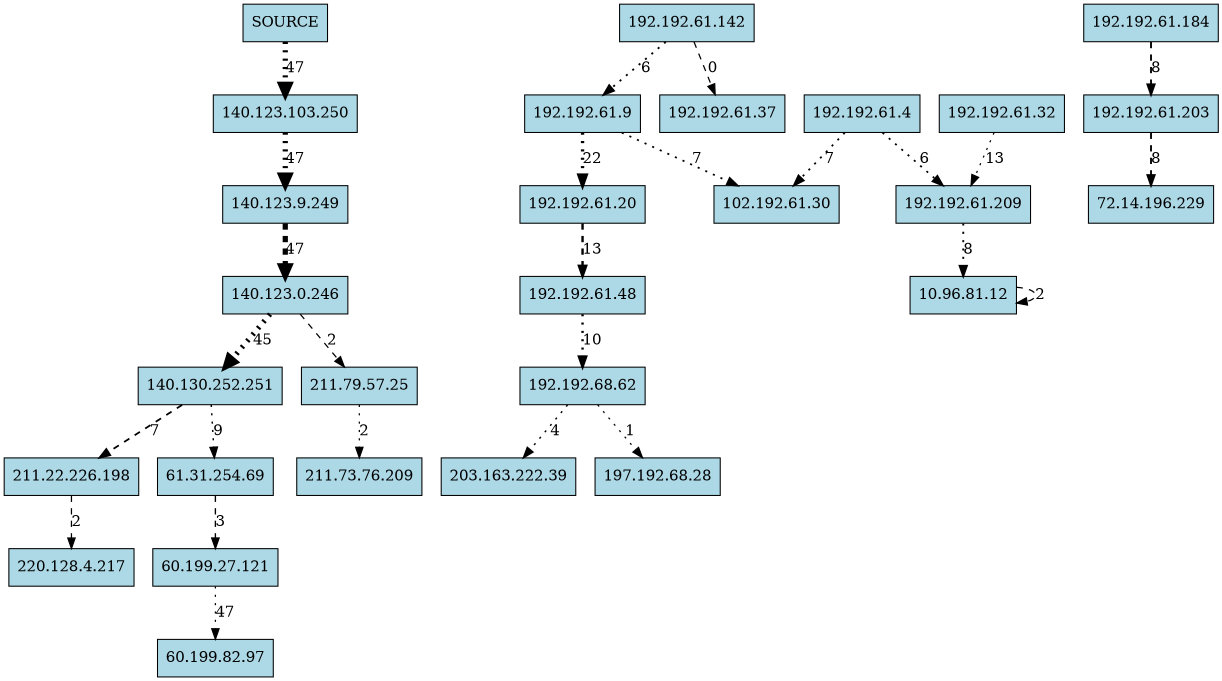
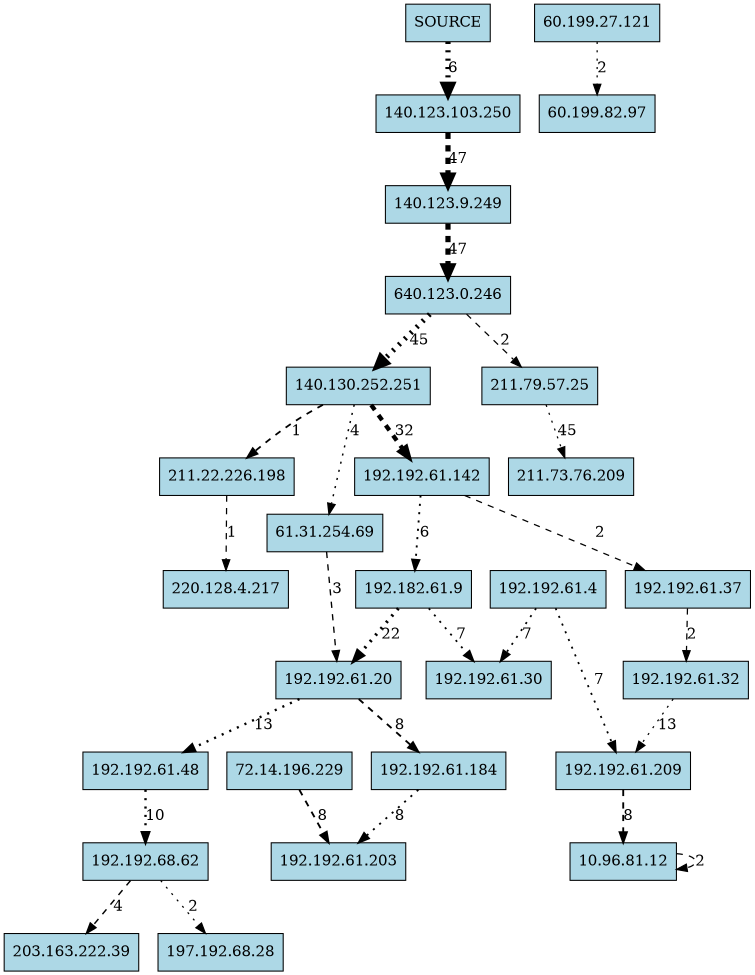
(1151, 63) -> (393, 813)
(295, 68) -> (453, 68)
(713, 68) -> (600, 533)
(583, 114) -> (414, 589)
(285, 154) -> (448, 154)
(1151, 154) -> (311, 812)
(925, 159) -> (599, 680)
(777, 204) -> (489, 680)
(583, 245) -> (247, 723)
(963, 245) -> (623, 811)
(285, 295) -> (448, 295)
none -> (387, 427)
(549, 427) -> (112, 903)
(155, 431) -> (297, 431)
(219, 431) -> (355, 431)
(365, 431) -> (567, 431)
(631, 431) -> (193, 907)
(215, 517) -> (331, 601)
(77, 522) -> (232, 533)
(225, 613) -> (602, 68)
none -> (687, 629)
none -> (384, 722)
